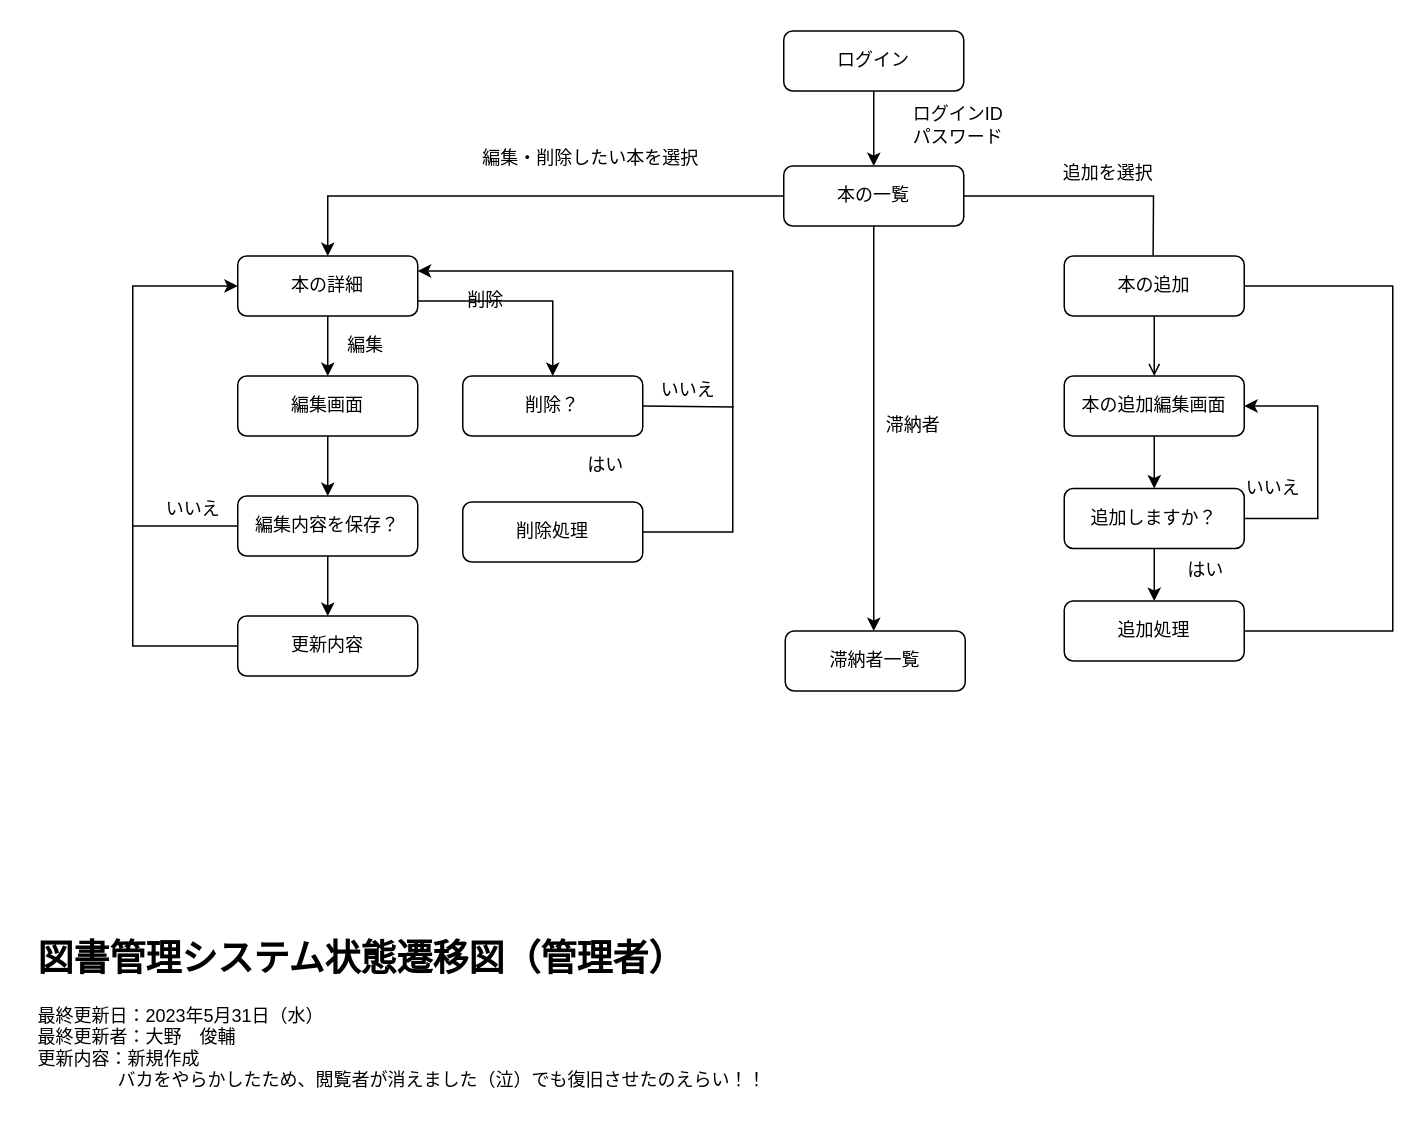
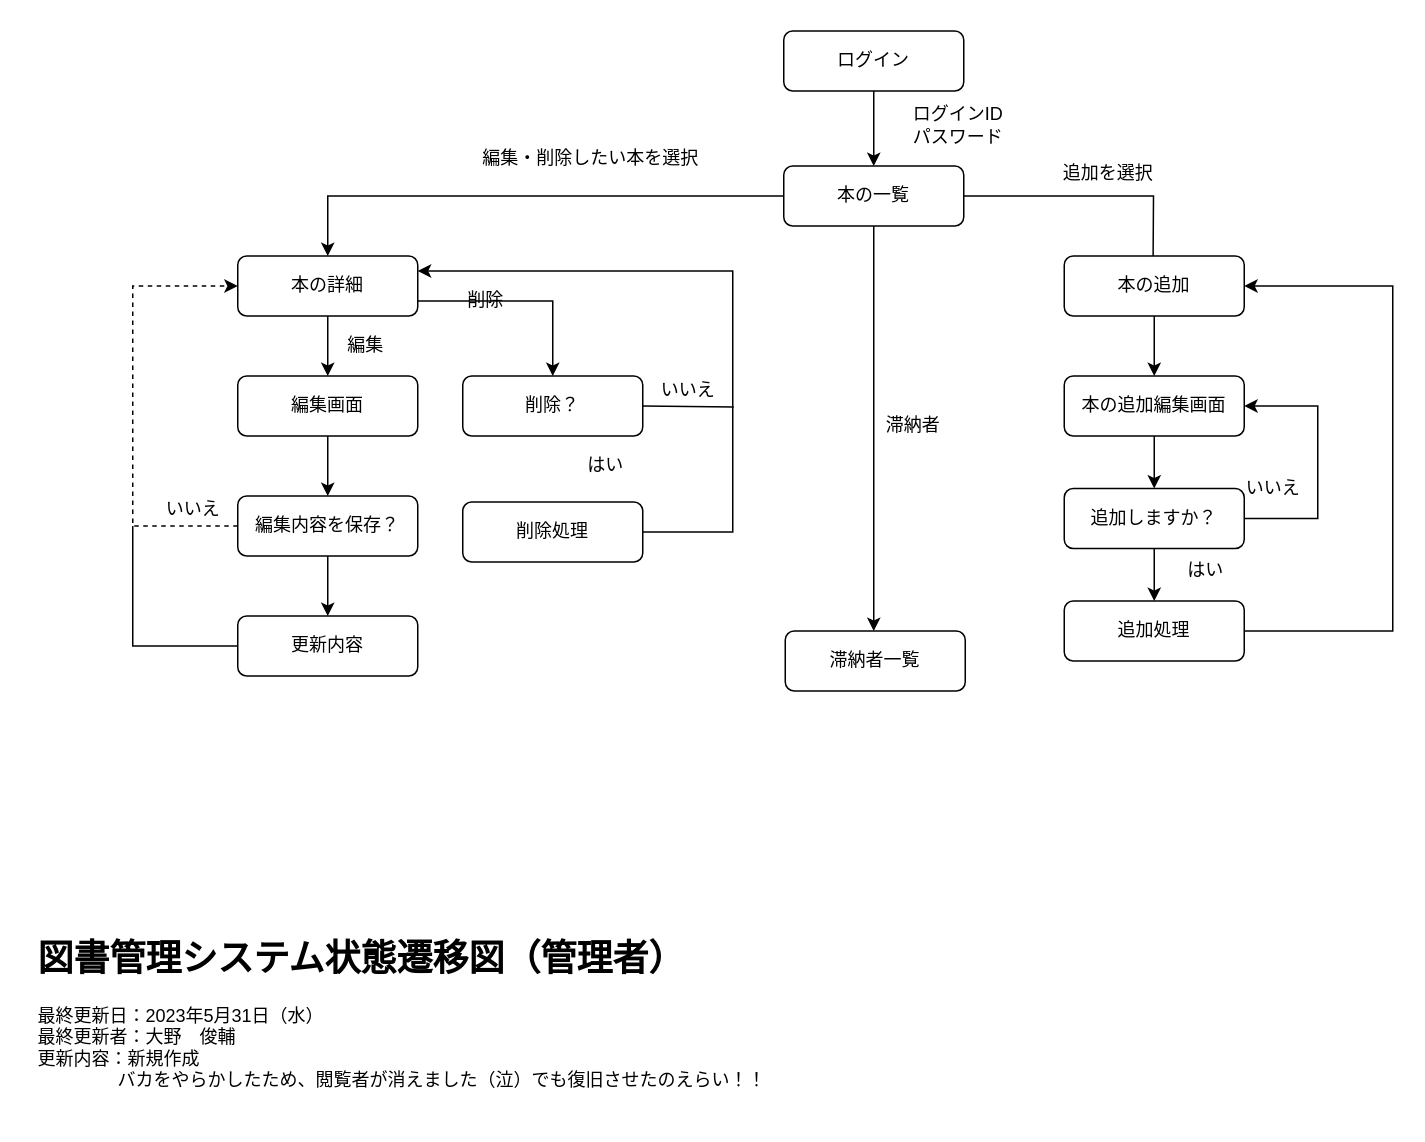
(1251, 286) -> (1256, 286)
(1154, 367) -> (1154, 364)
(133, 409) -> (133, 409)
